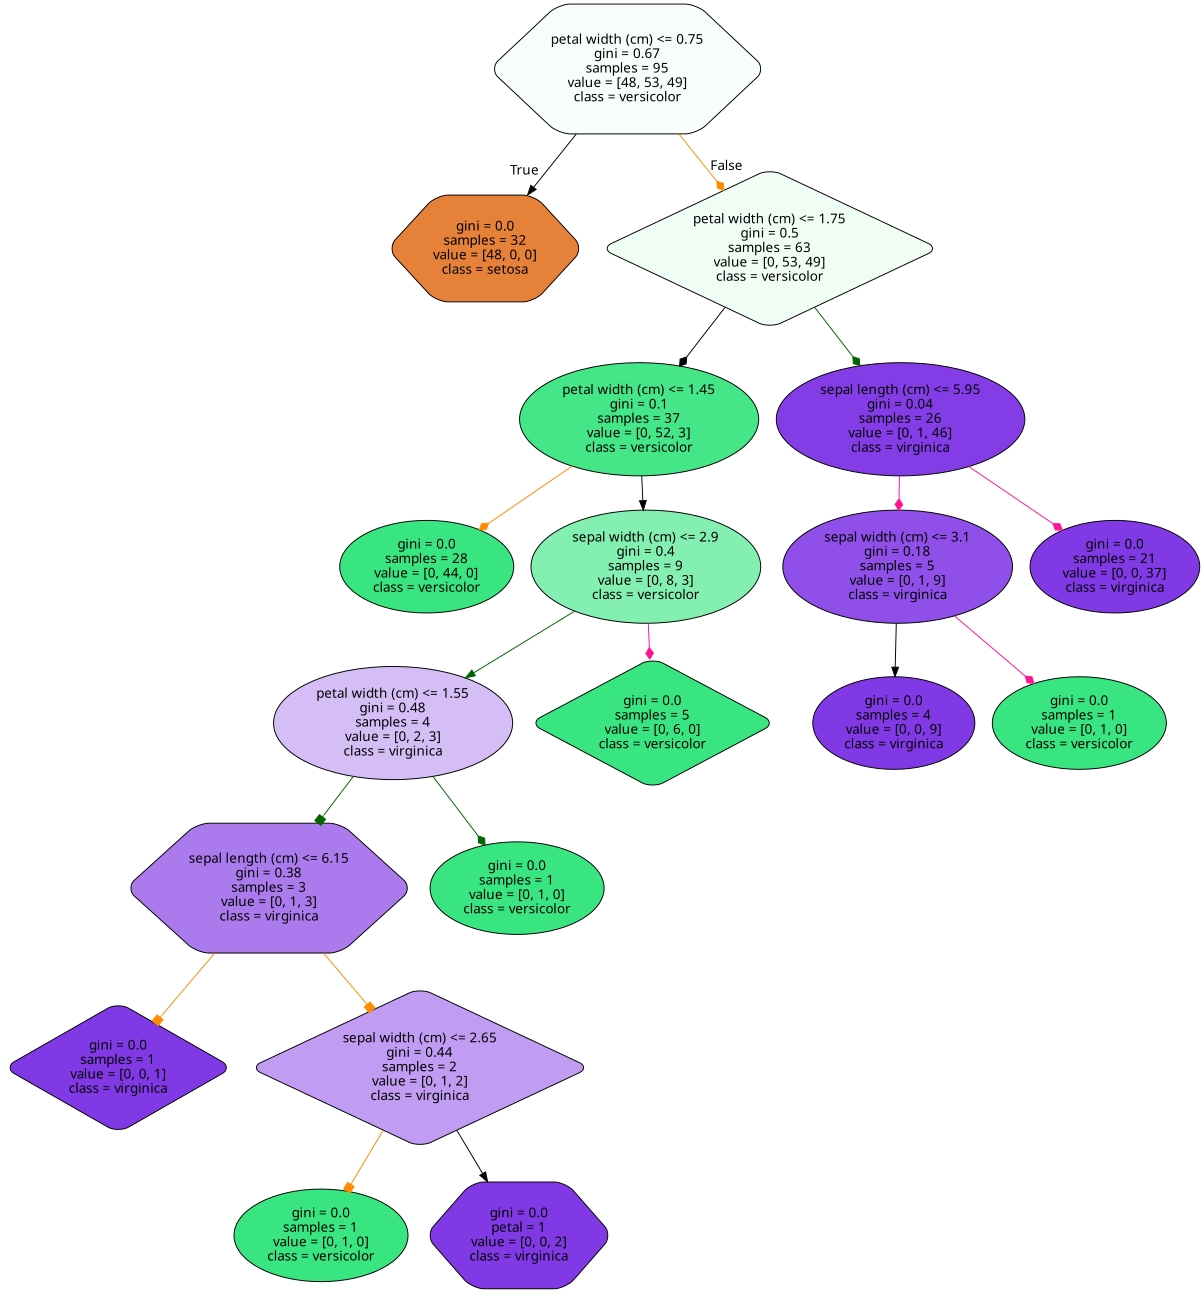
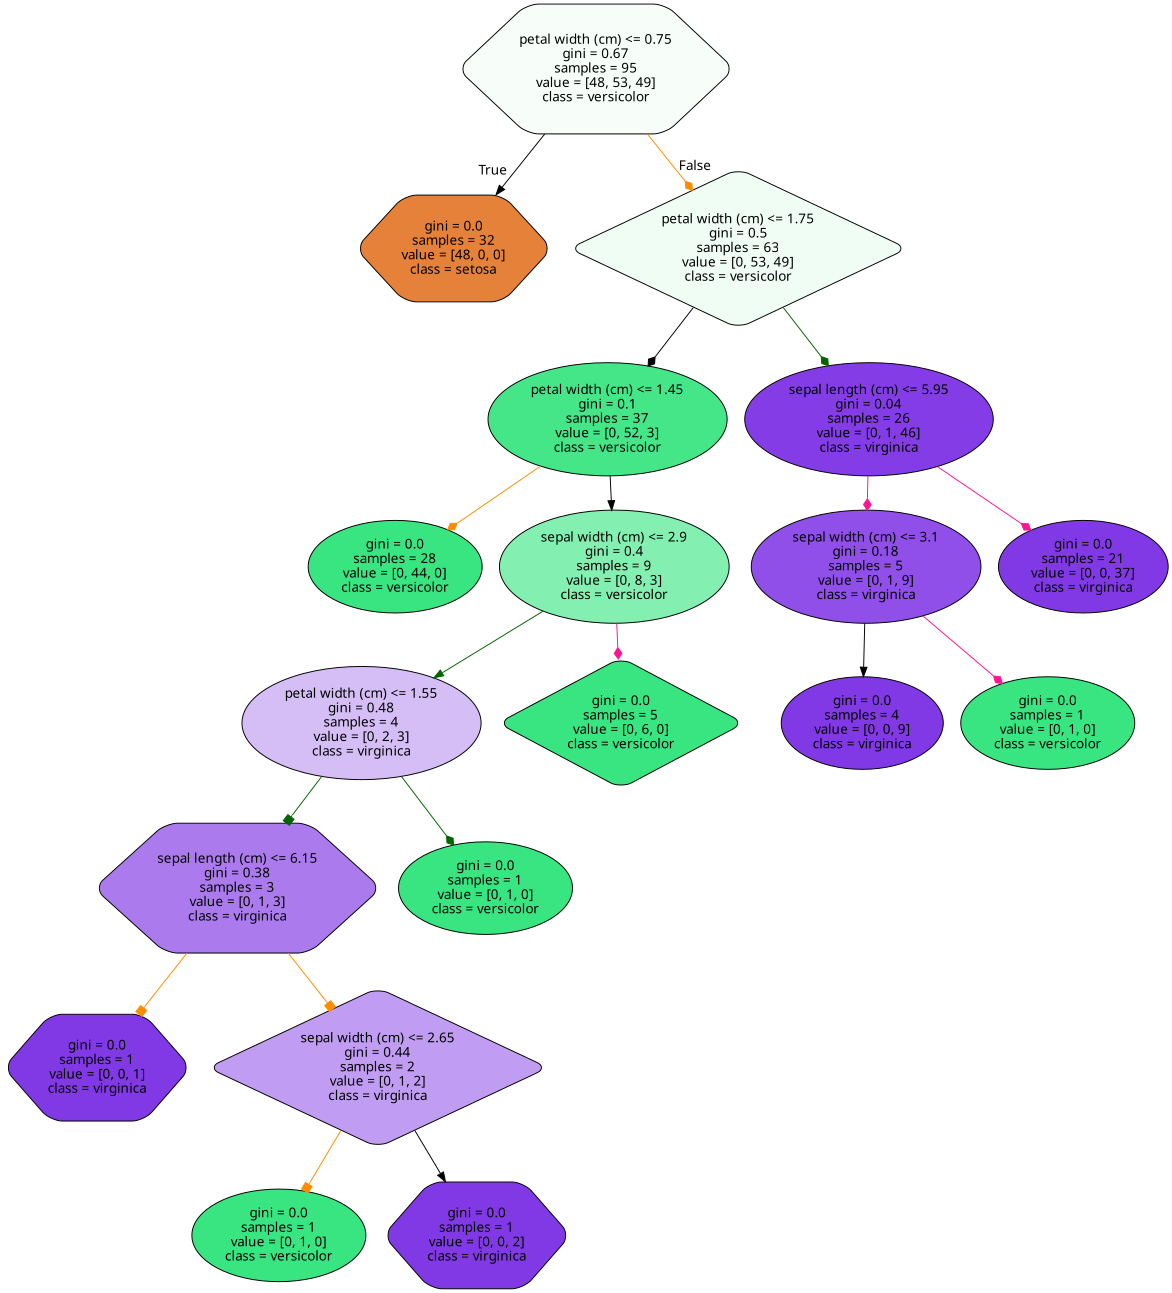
(118, 1068) -> (97, 1068)
(519, 1235) -> (477, 1235)
